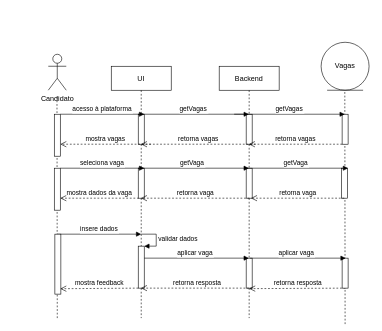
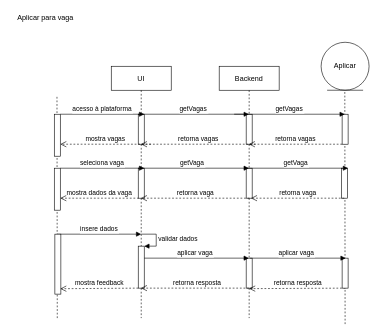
none -> (45, 18)
(345, 66) -> (345, 66)
(57, 72) -> none
